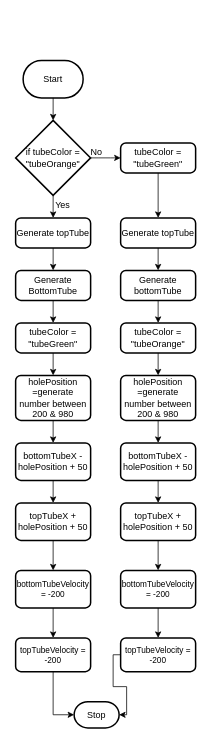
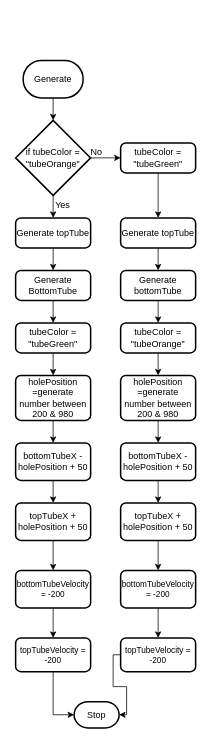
(53, 79) -> (53, 79)
